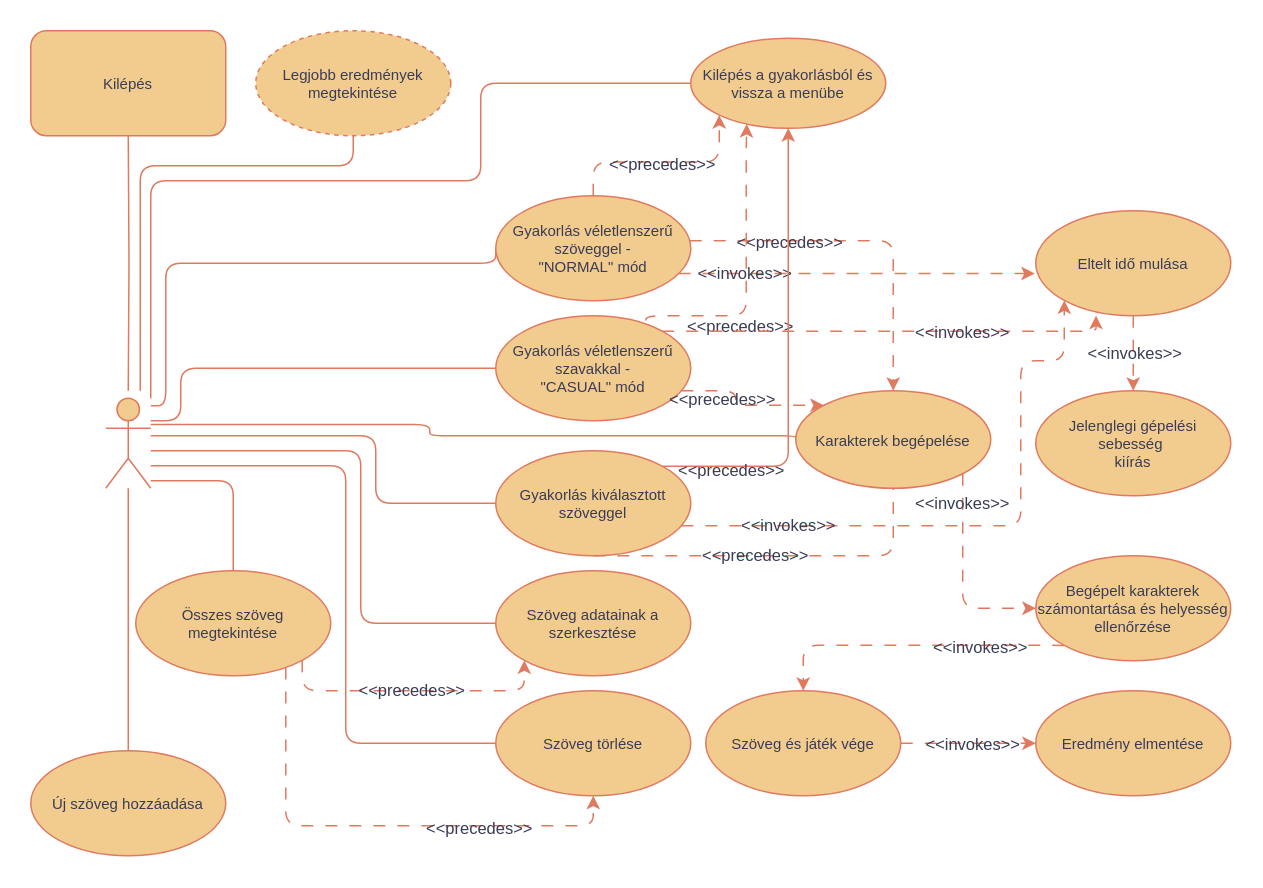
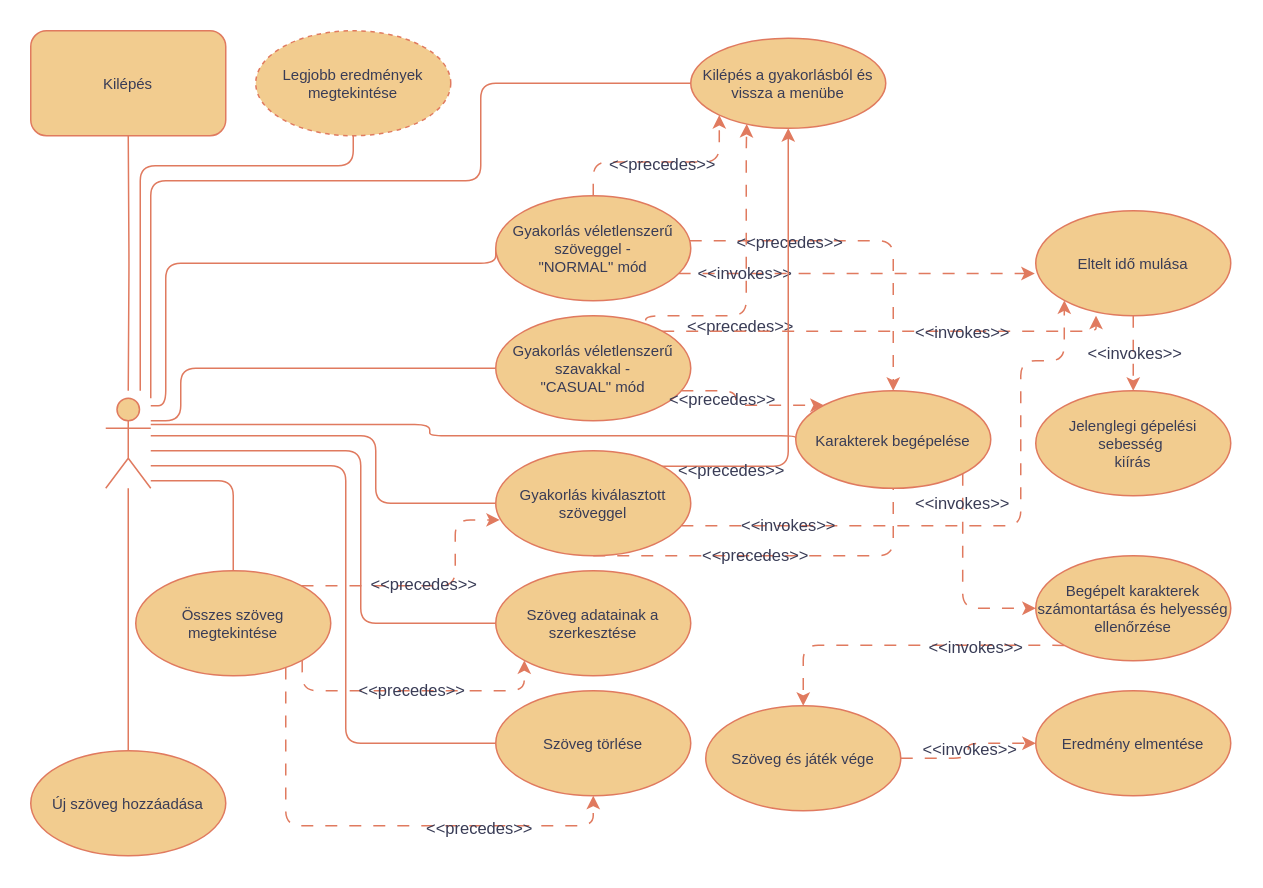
none -> (412, 586)
(803, 743) -> (803, 758)
